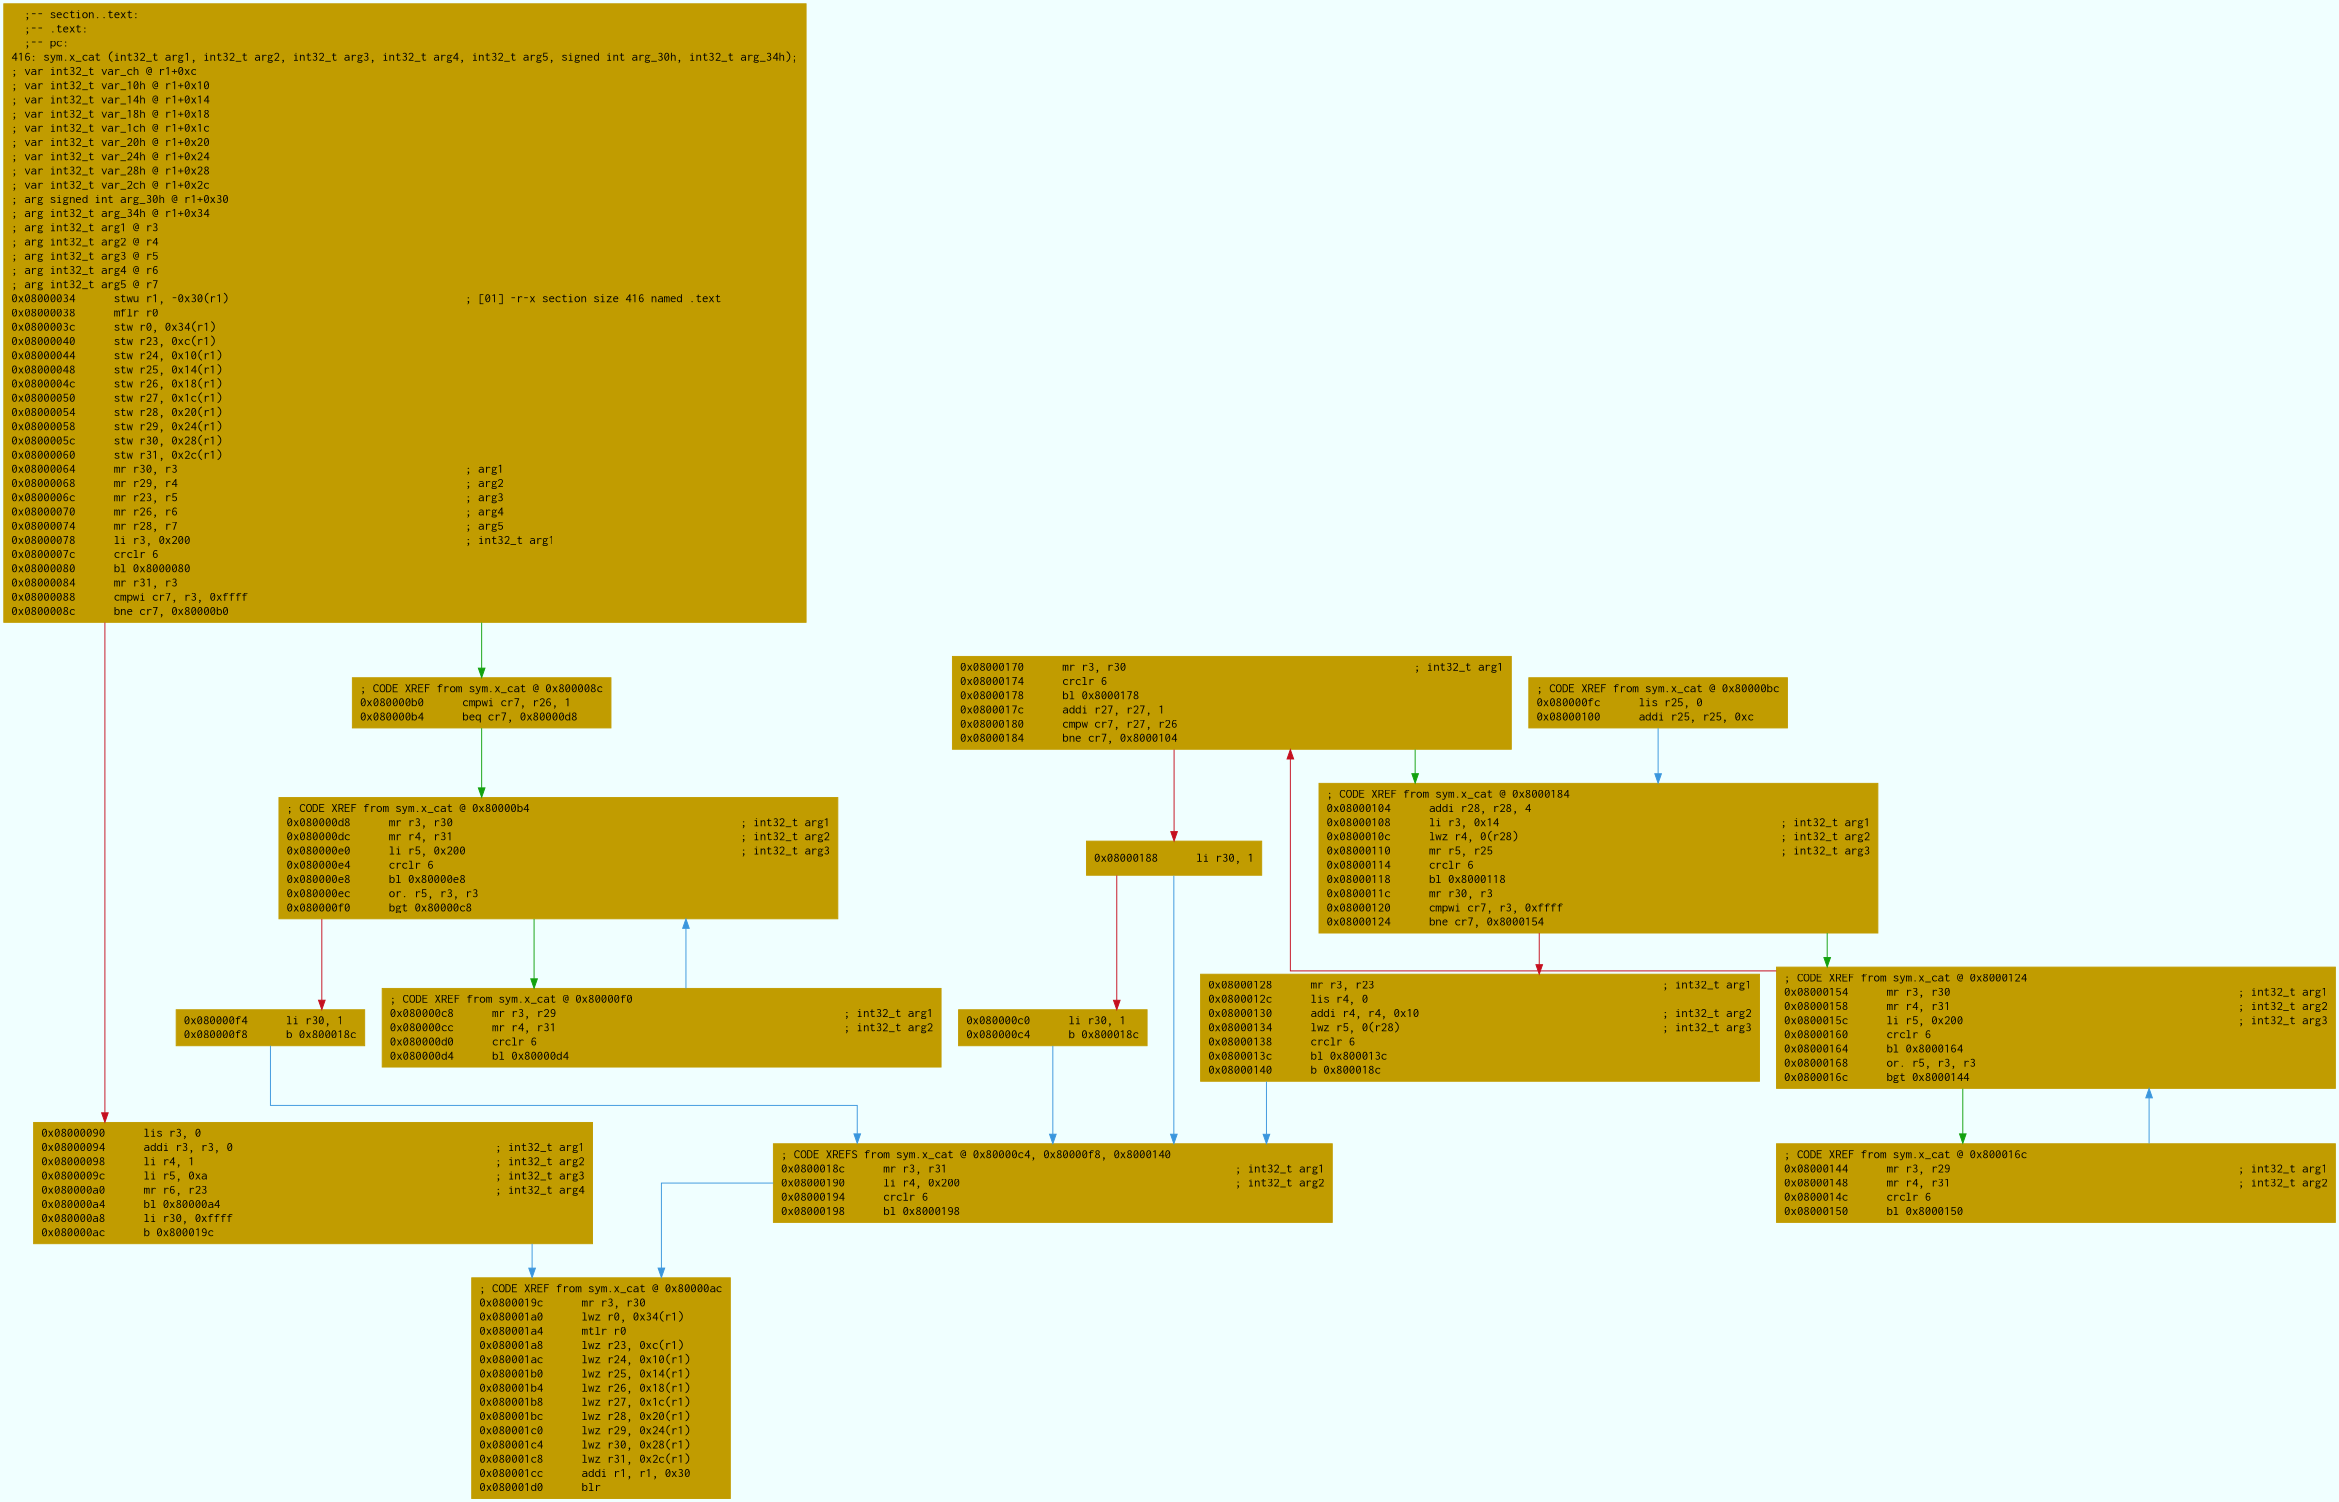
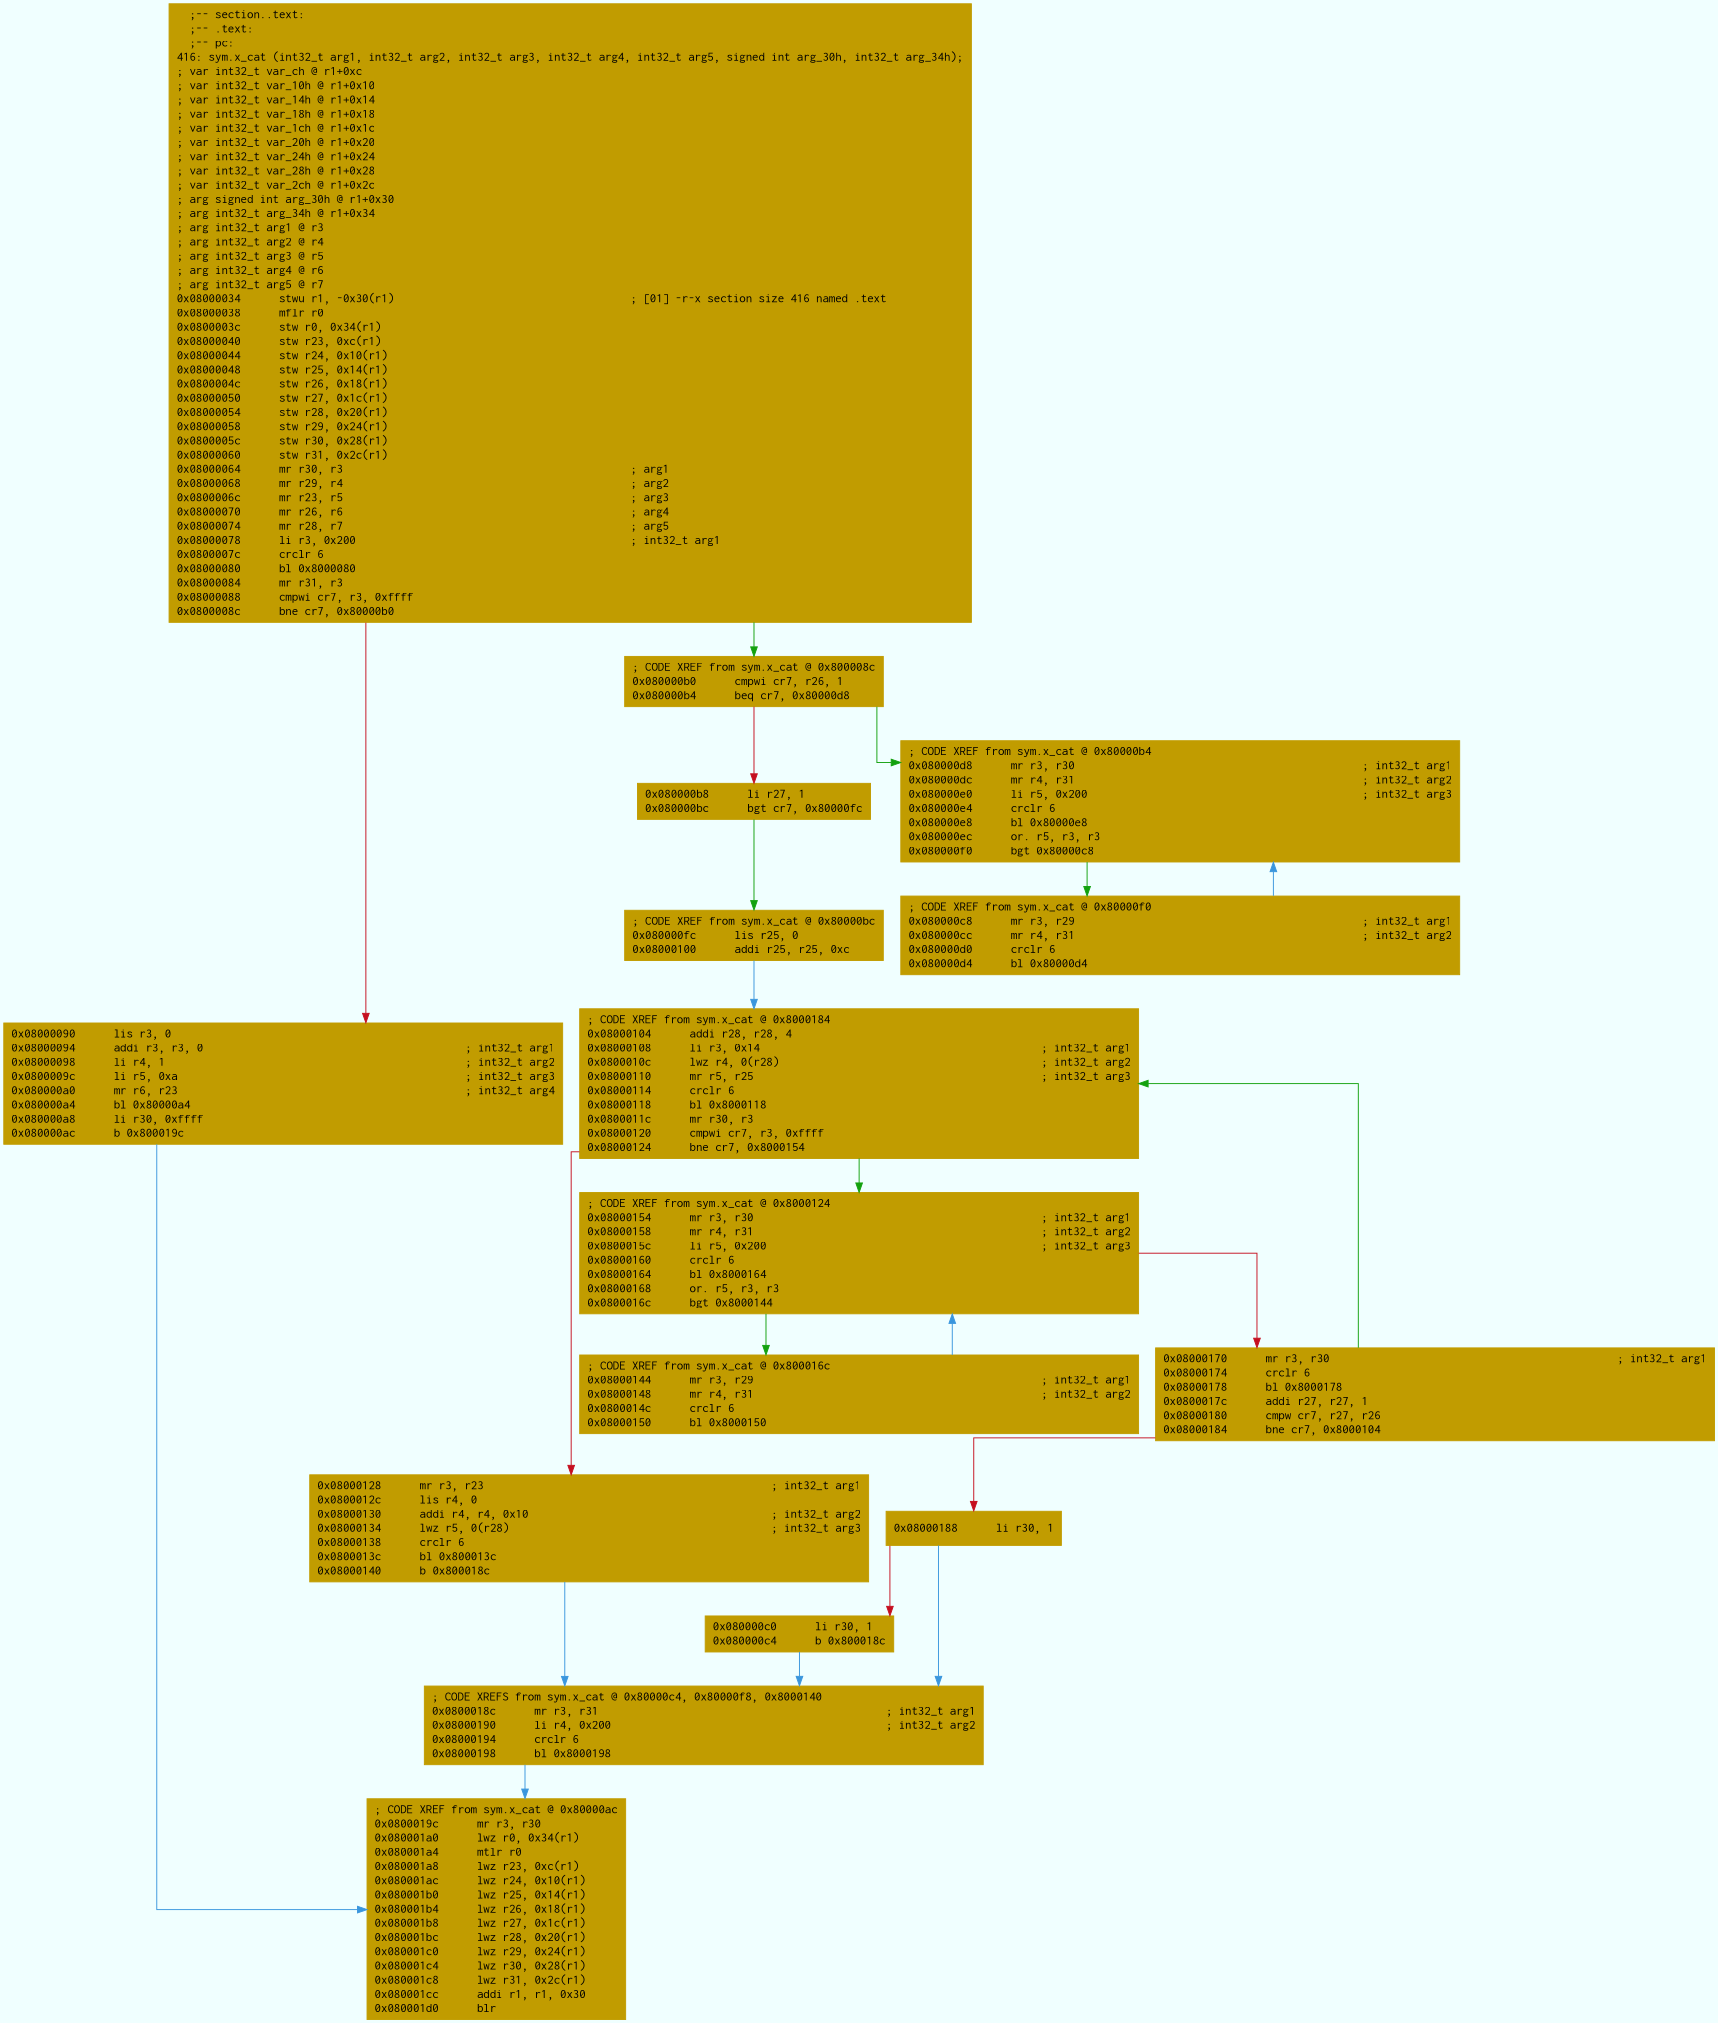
none -> (754, 801)
(270, 1028) -> none
